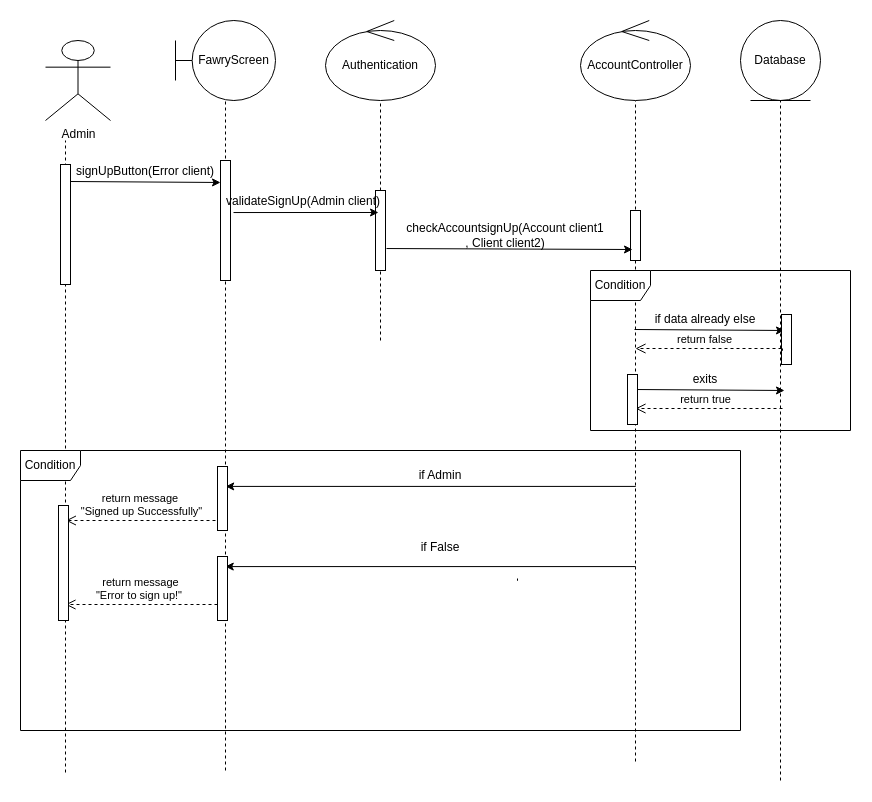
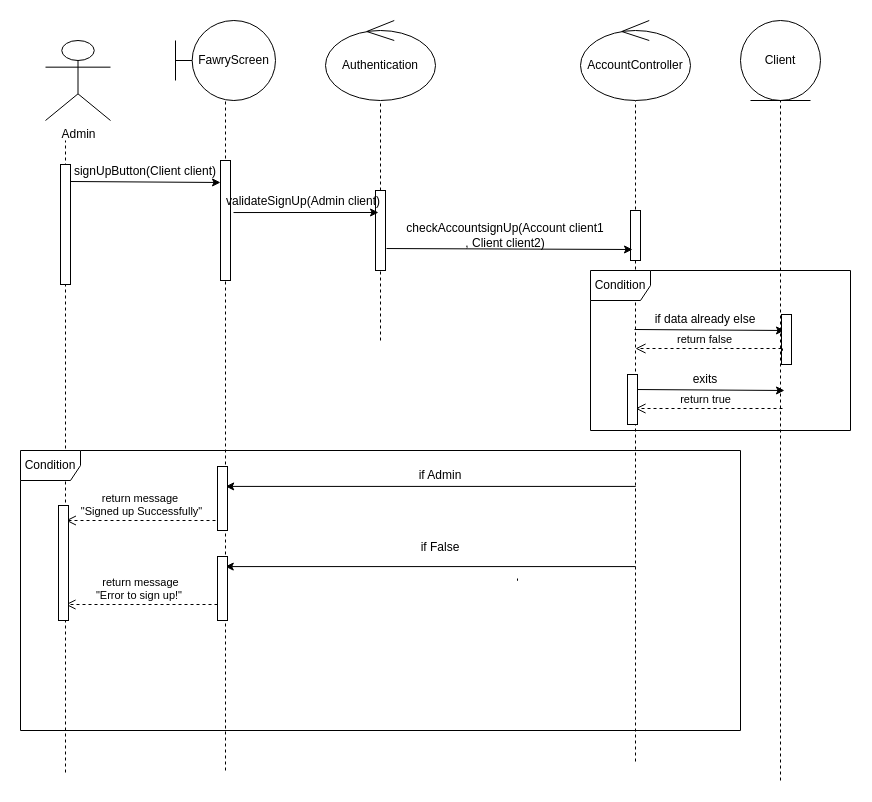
(781, 61) -> (781, 61)
(146, 172) -> (146, 172)
